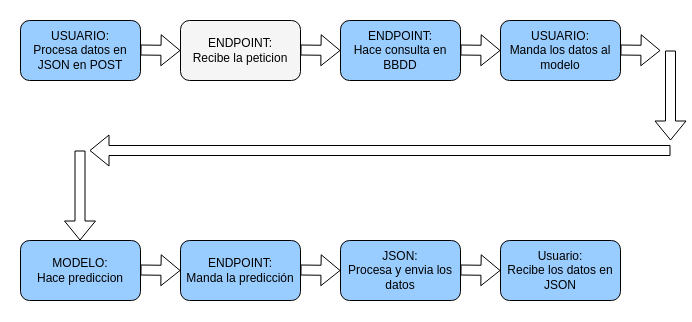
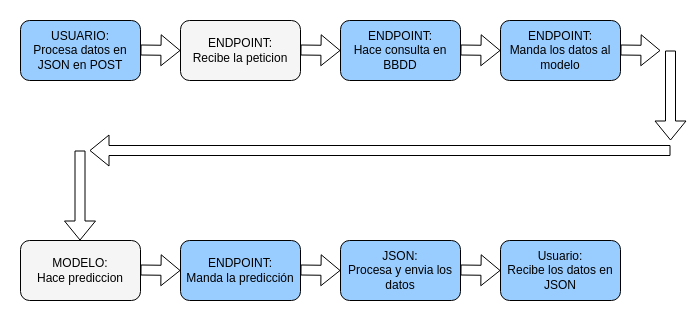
(561, 51) -> (561, 51)
(81, 271) -> (81, 271)
